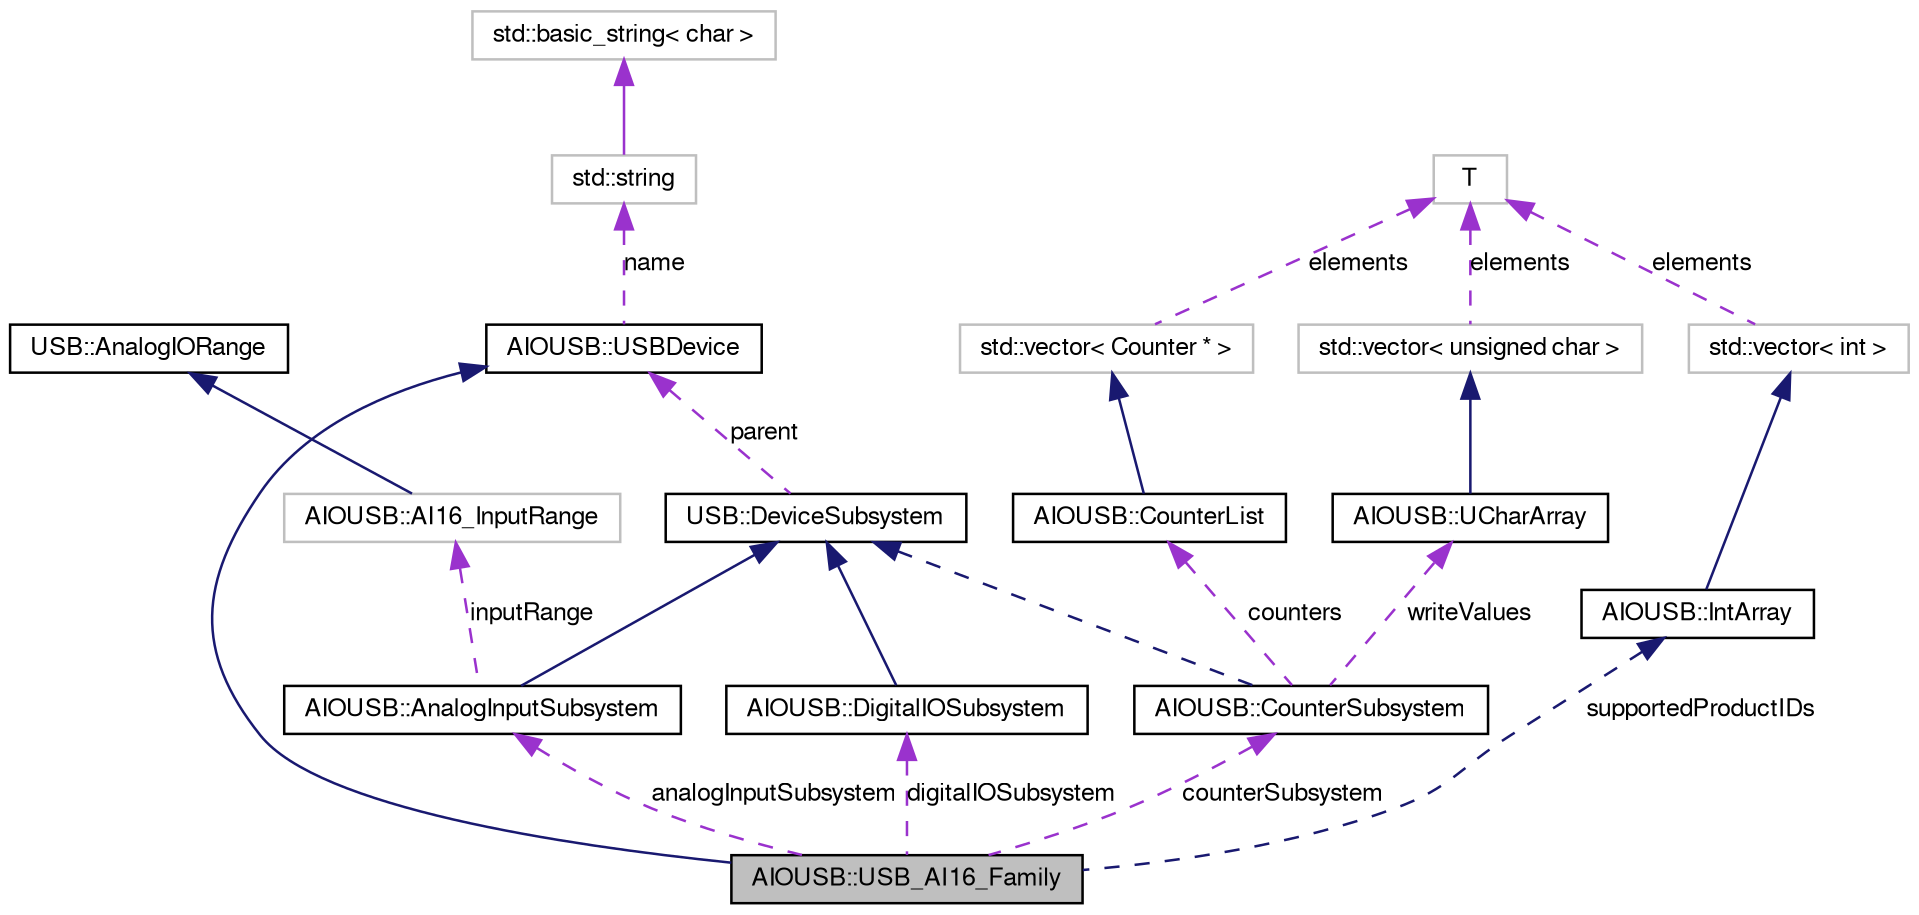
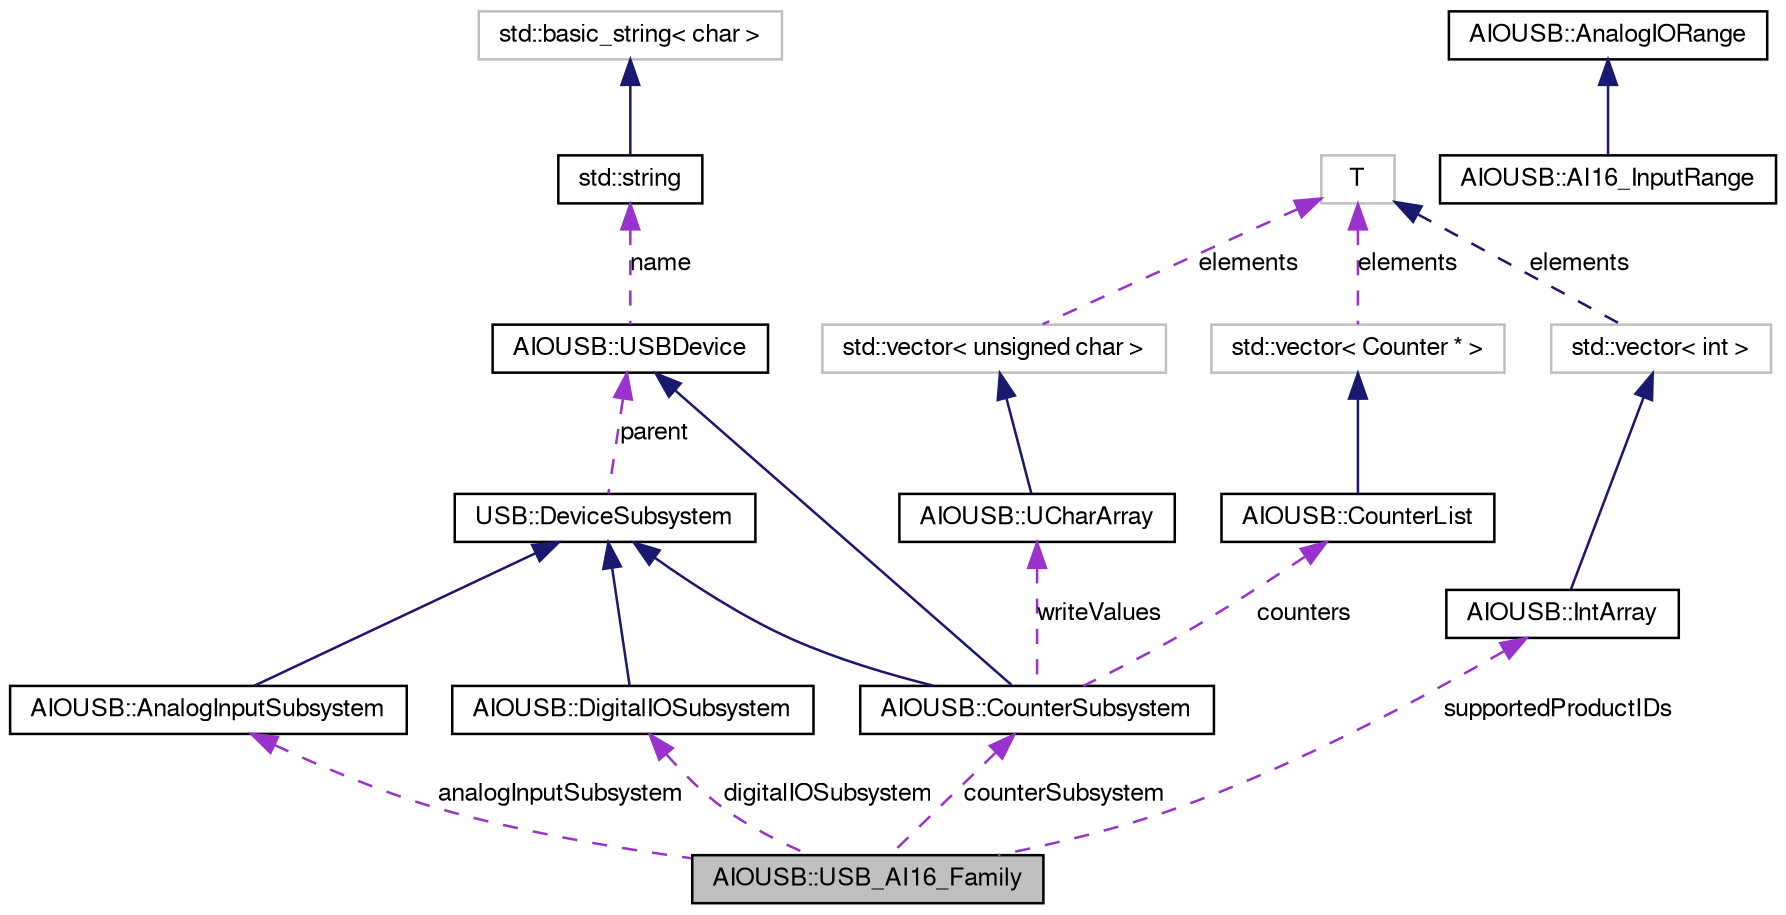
(624, 120) -> (630, 120)
(624, 179) -> (630, 179)
(1643, 268) -> (1519, 269)
(149, 349) -> (1608, 35)
(452, 518) -> (1608, 179)
(1076, 619) -> (787, 637)
(469, 627) -> none
(257, 731) -> (843, 538)
(1383, 812) -> (1260, 775)
